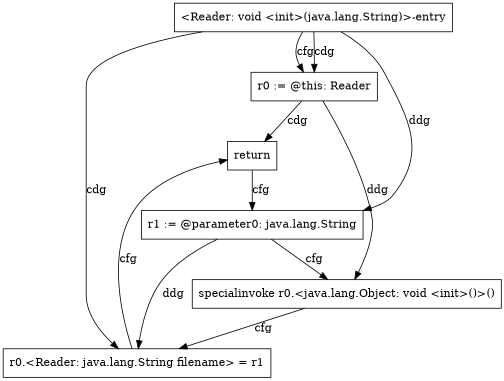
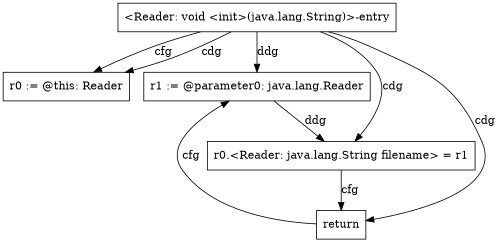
(286, 118) -> (472, 121)
(252, 225) -> (257, 87)
(347, 294) -> none
